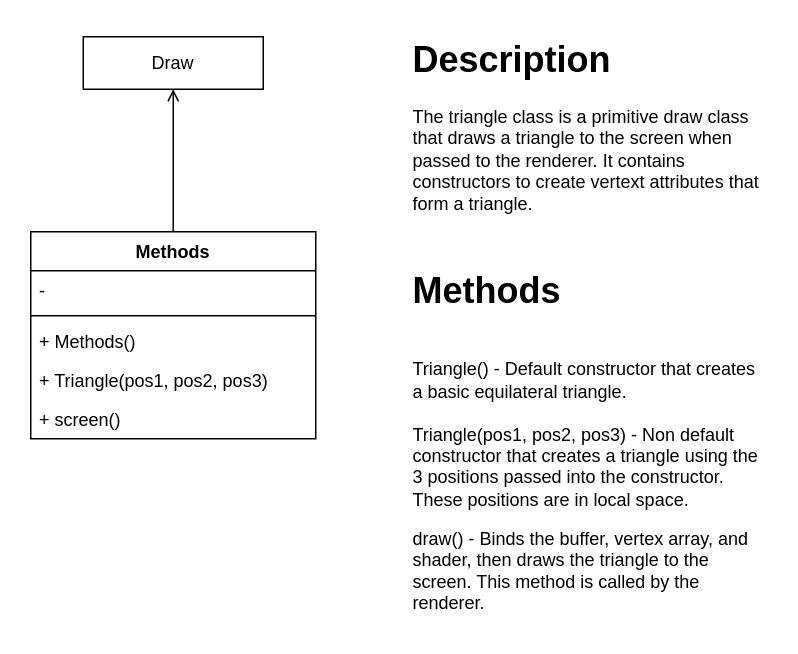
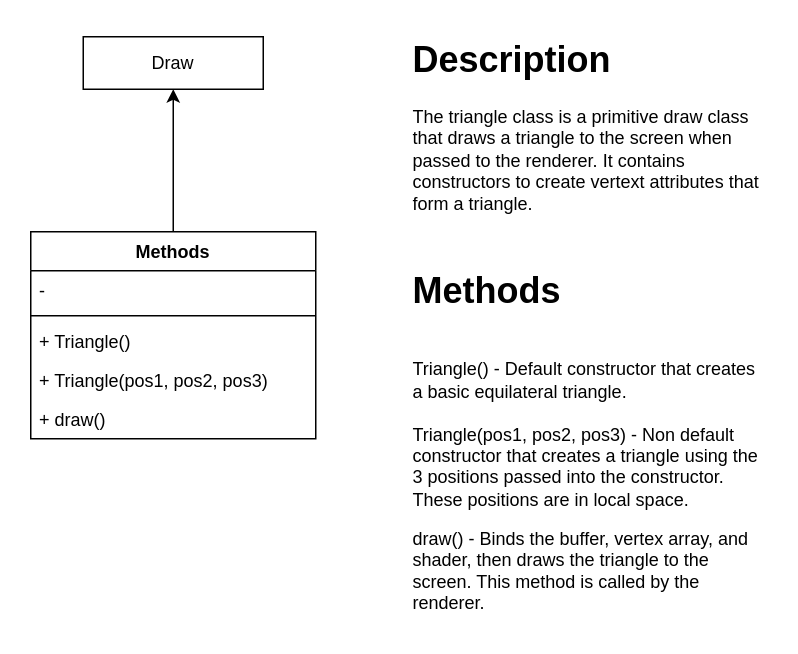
(173, 98) -> (173, 101)
(92, 342) -> (92, 342)
(87, 420) -> (77, 420)
